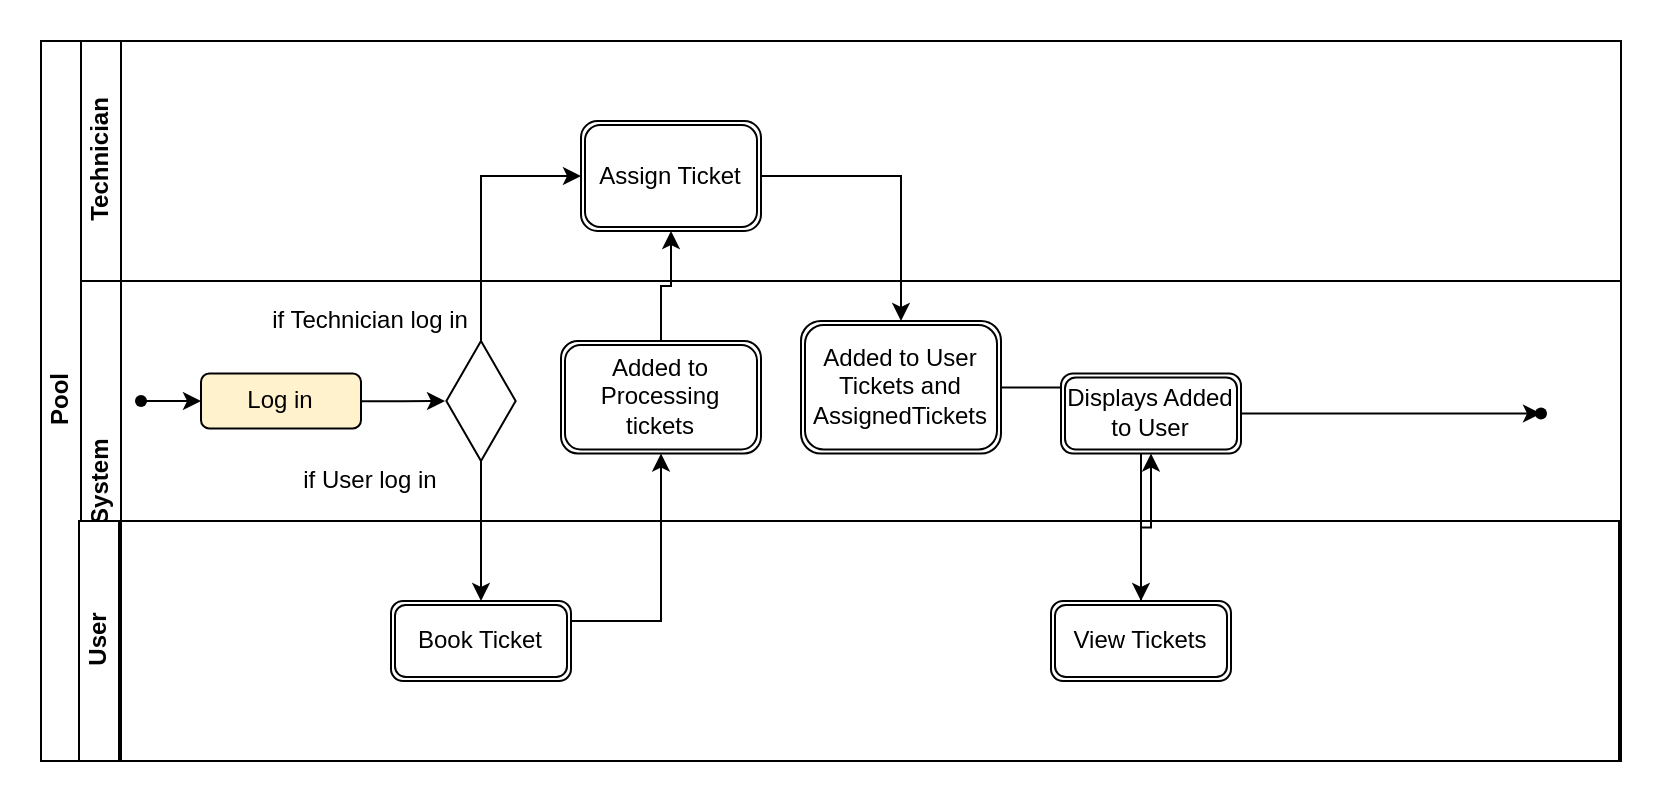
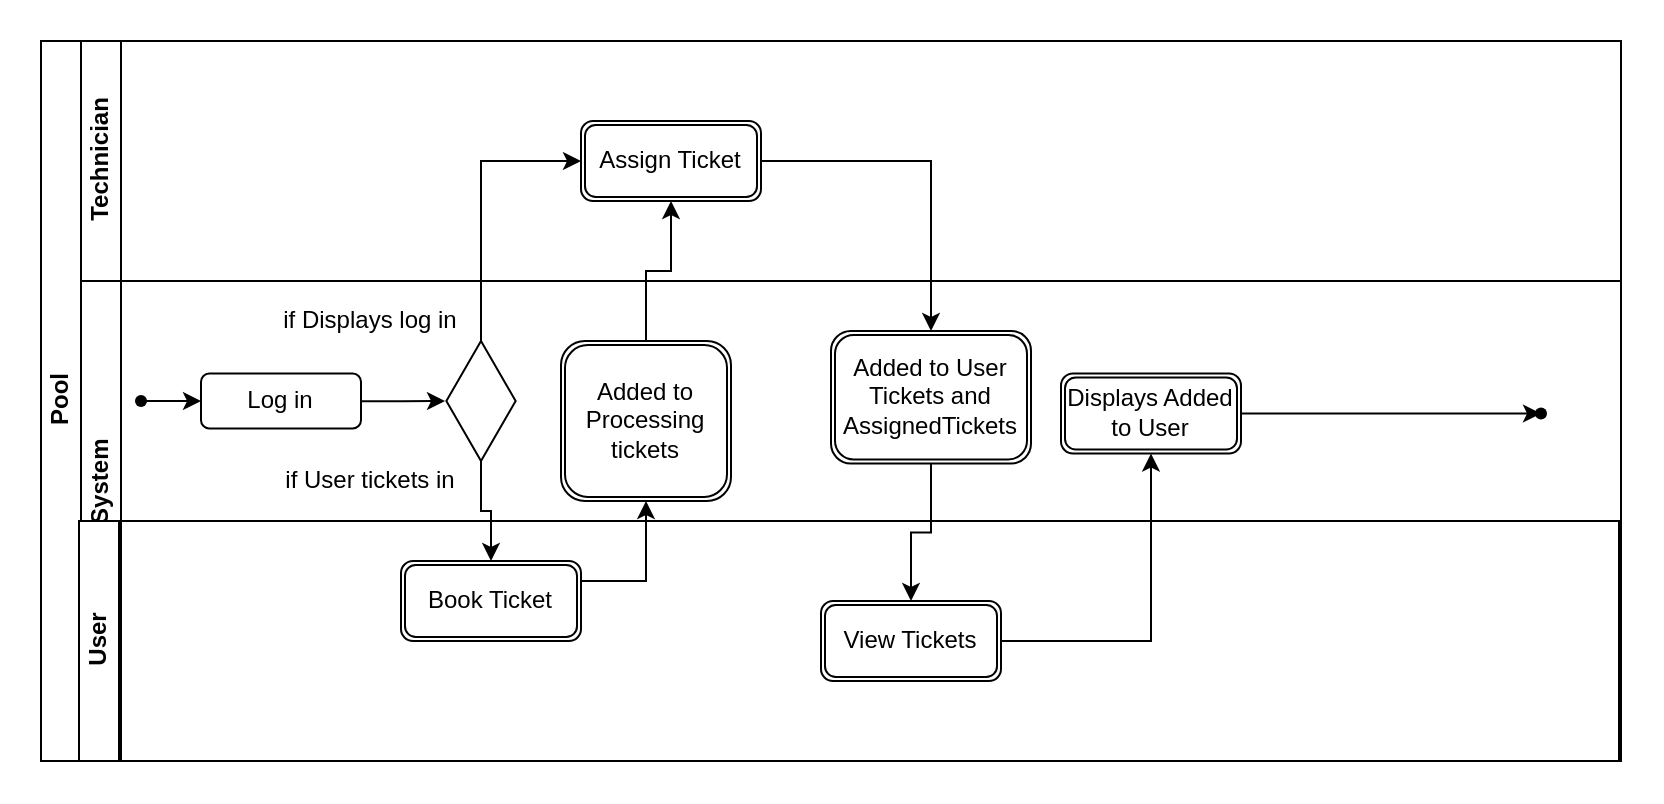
(671, 176) -> (671, 161)
(371, 321) -> (371, 321)
(901, 387) -> (931, 397)
(661, 397) -> (646, 421)
(281, 401) -> (281, 401)
(371, 481) -> (371, 481)
(481, 641) -> (491, 601)
(1141, 641) -> (911, 641)
